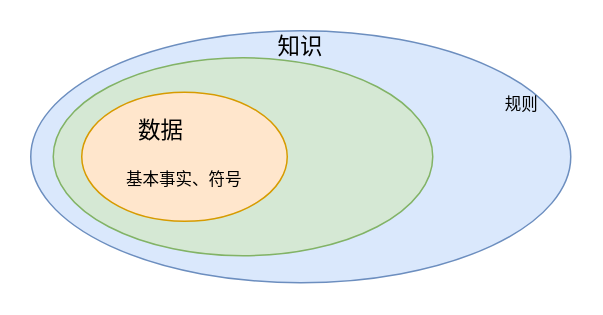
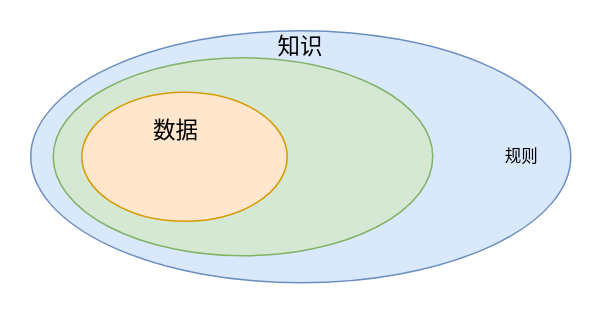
(521, 104) -> (521, 157)
(161, 130) -> (176, 130)
(185, 179) -> none
